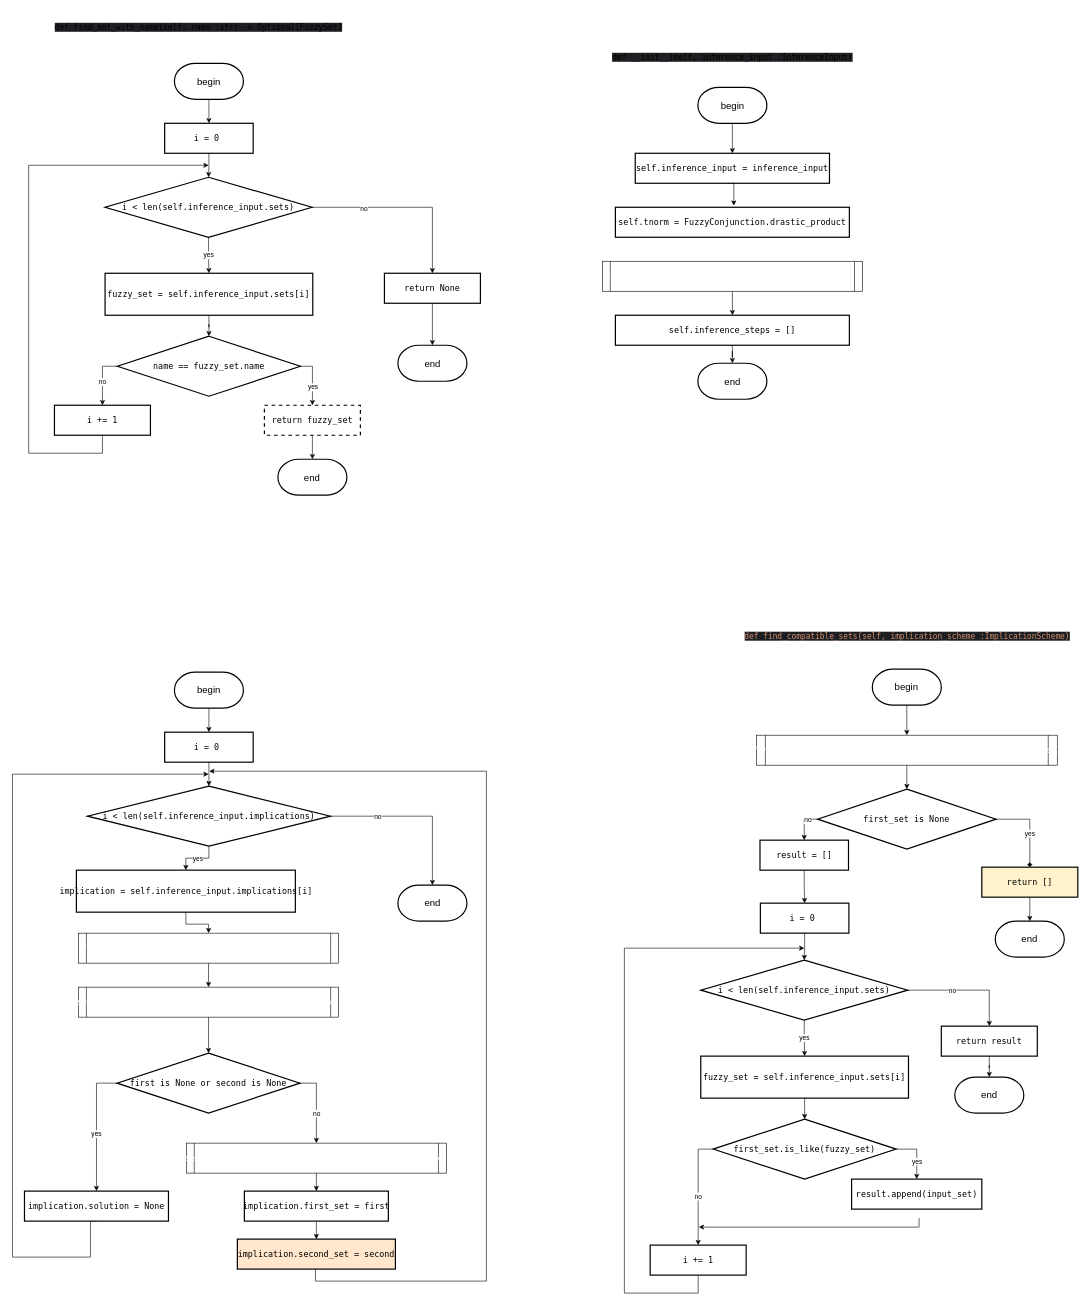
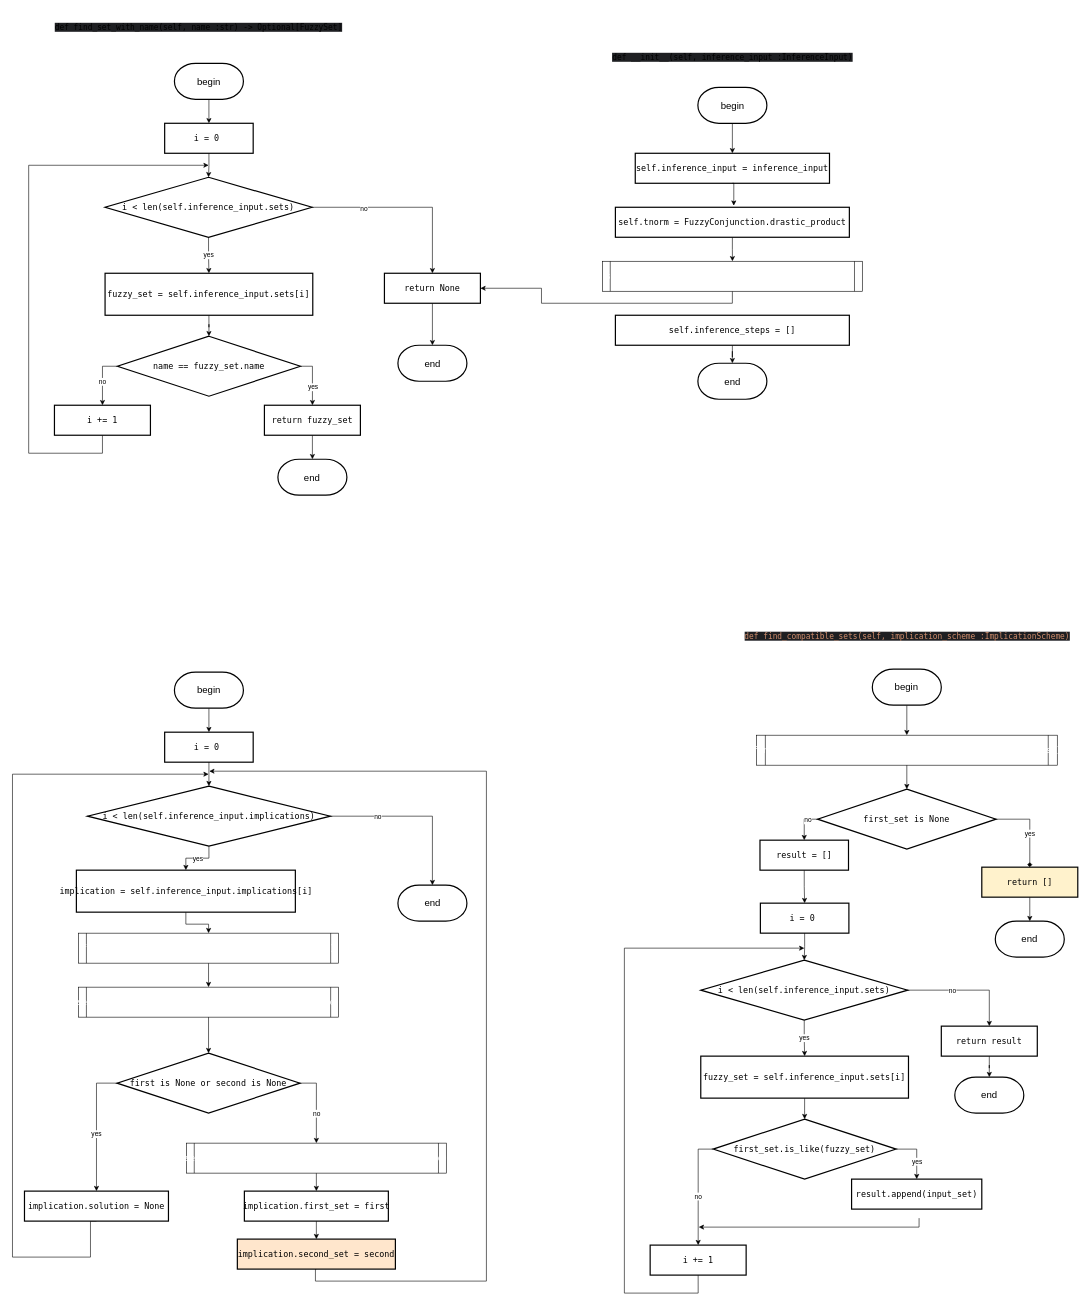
none -> (732, 247)
(732, 306) -> (541, 296)
(312, 420) -> (312, 420)
